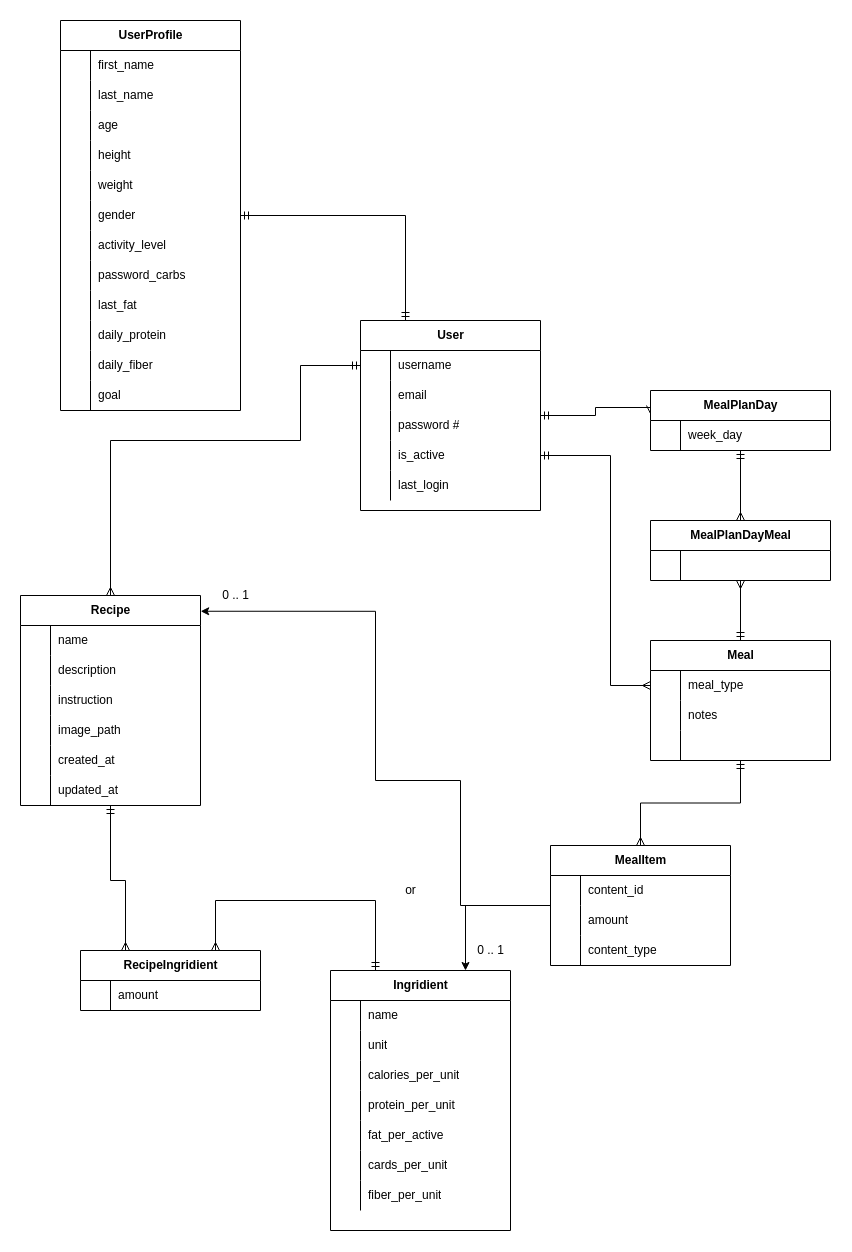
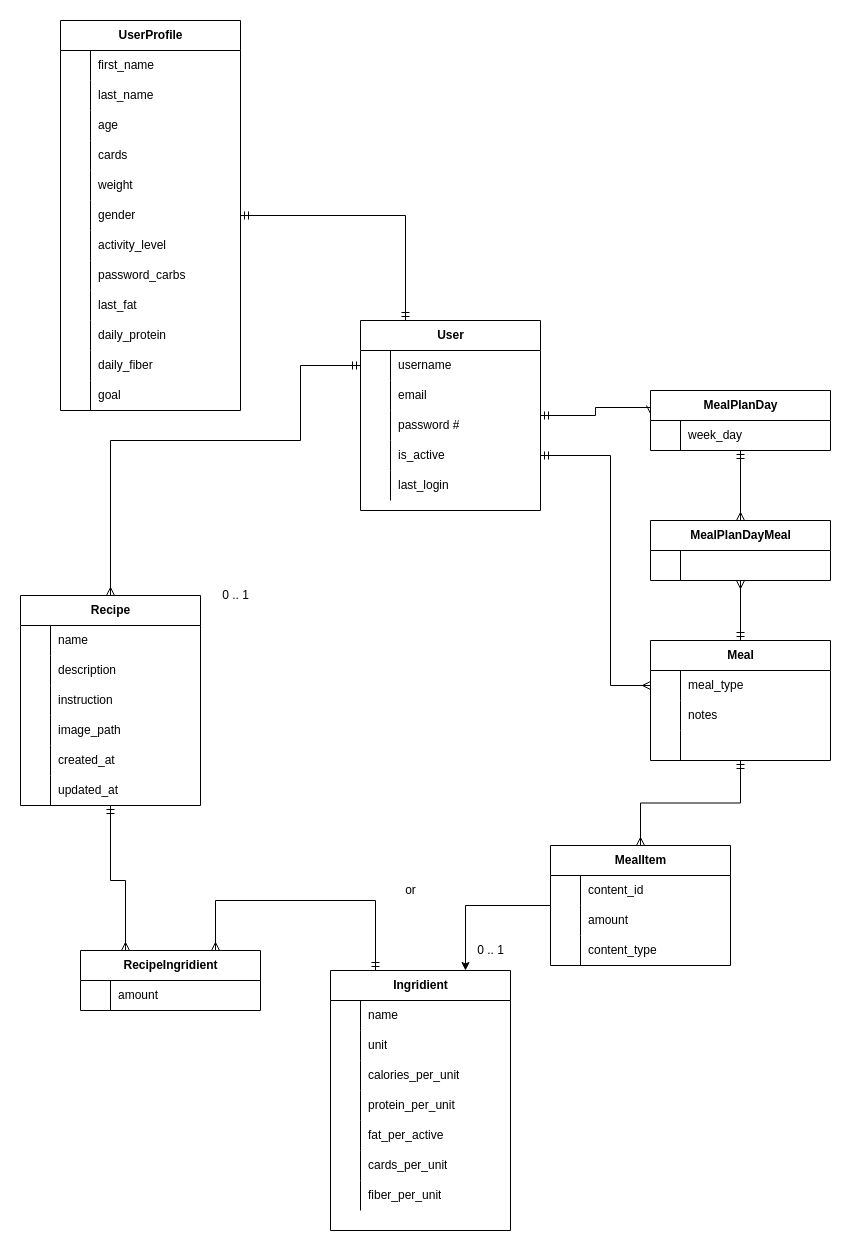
(117, 156) -> (115, 156)
(376, 718) -> none
